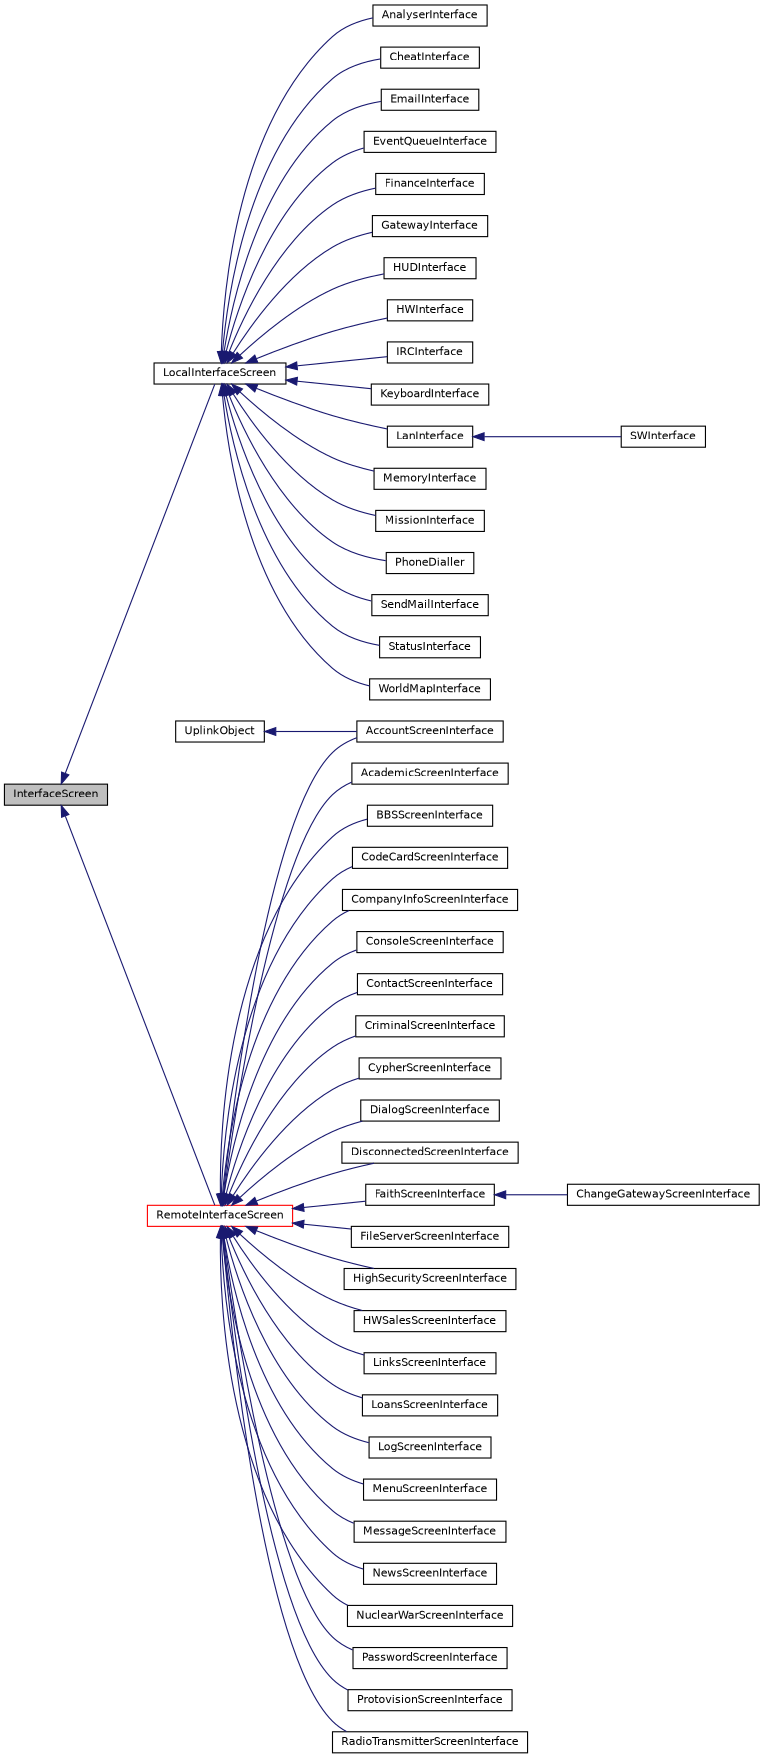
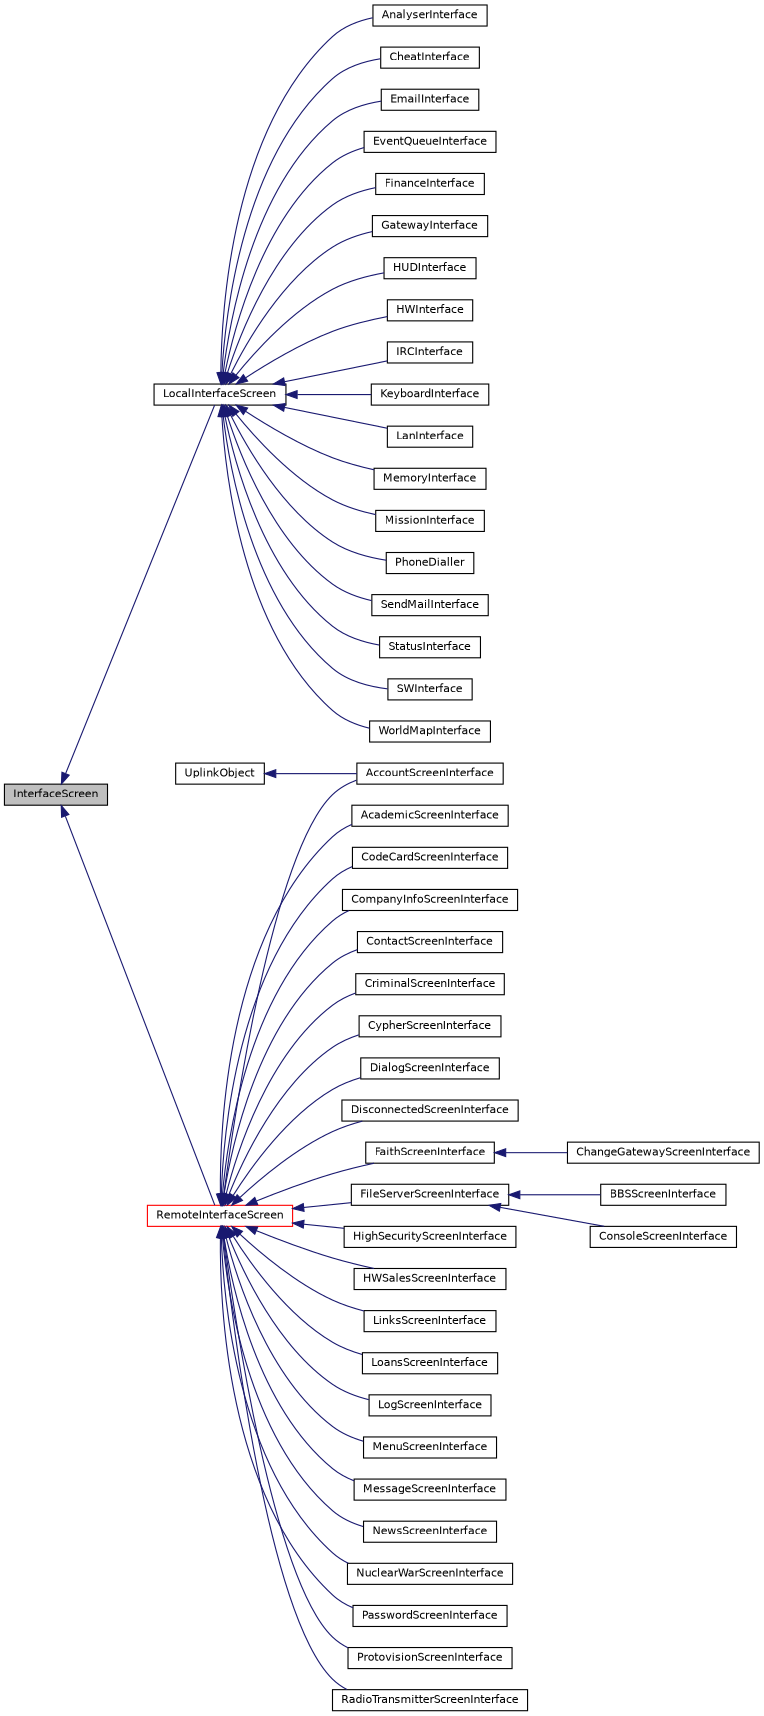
(553, 437) -> (268, 580)
(242, 1005) -> (560, 1195)
(265, 1057) -> (552, 1217)
